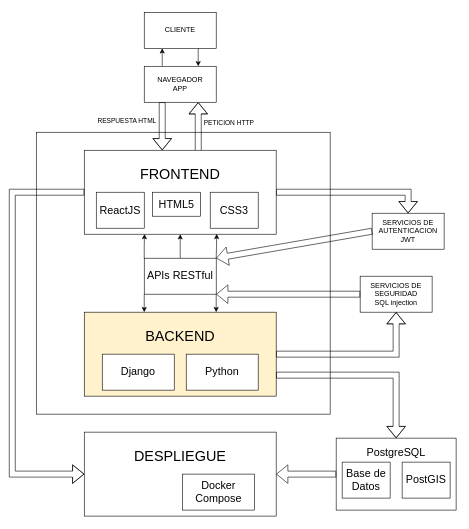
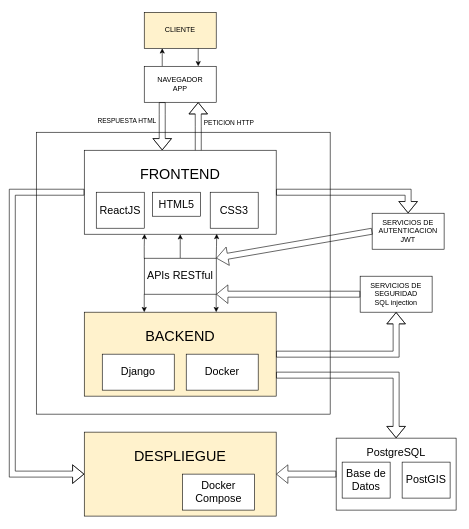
(180, 30) -> (180, 30)
(222, 372) -> (222, 372)
(180, 474) -> (180, 474)
